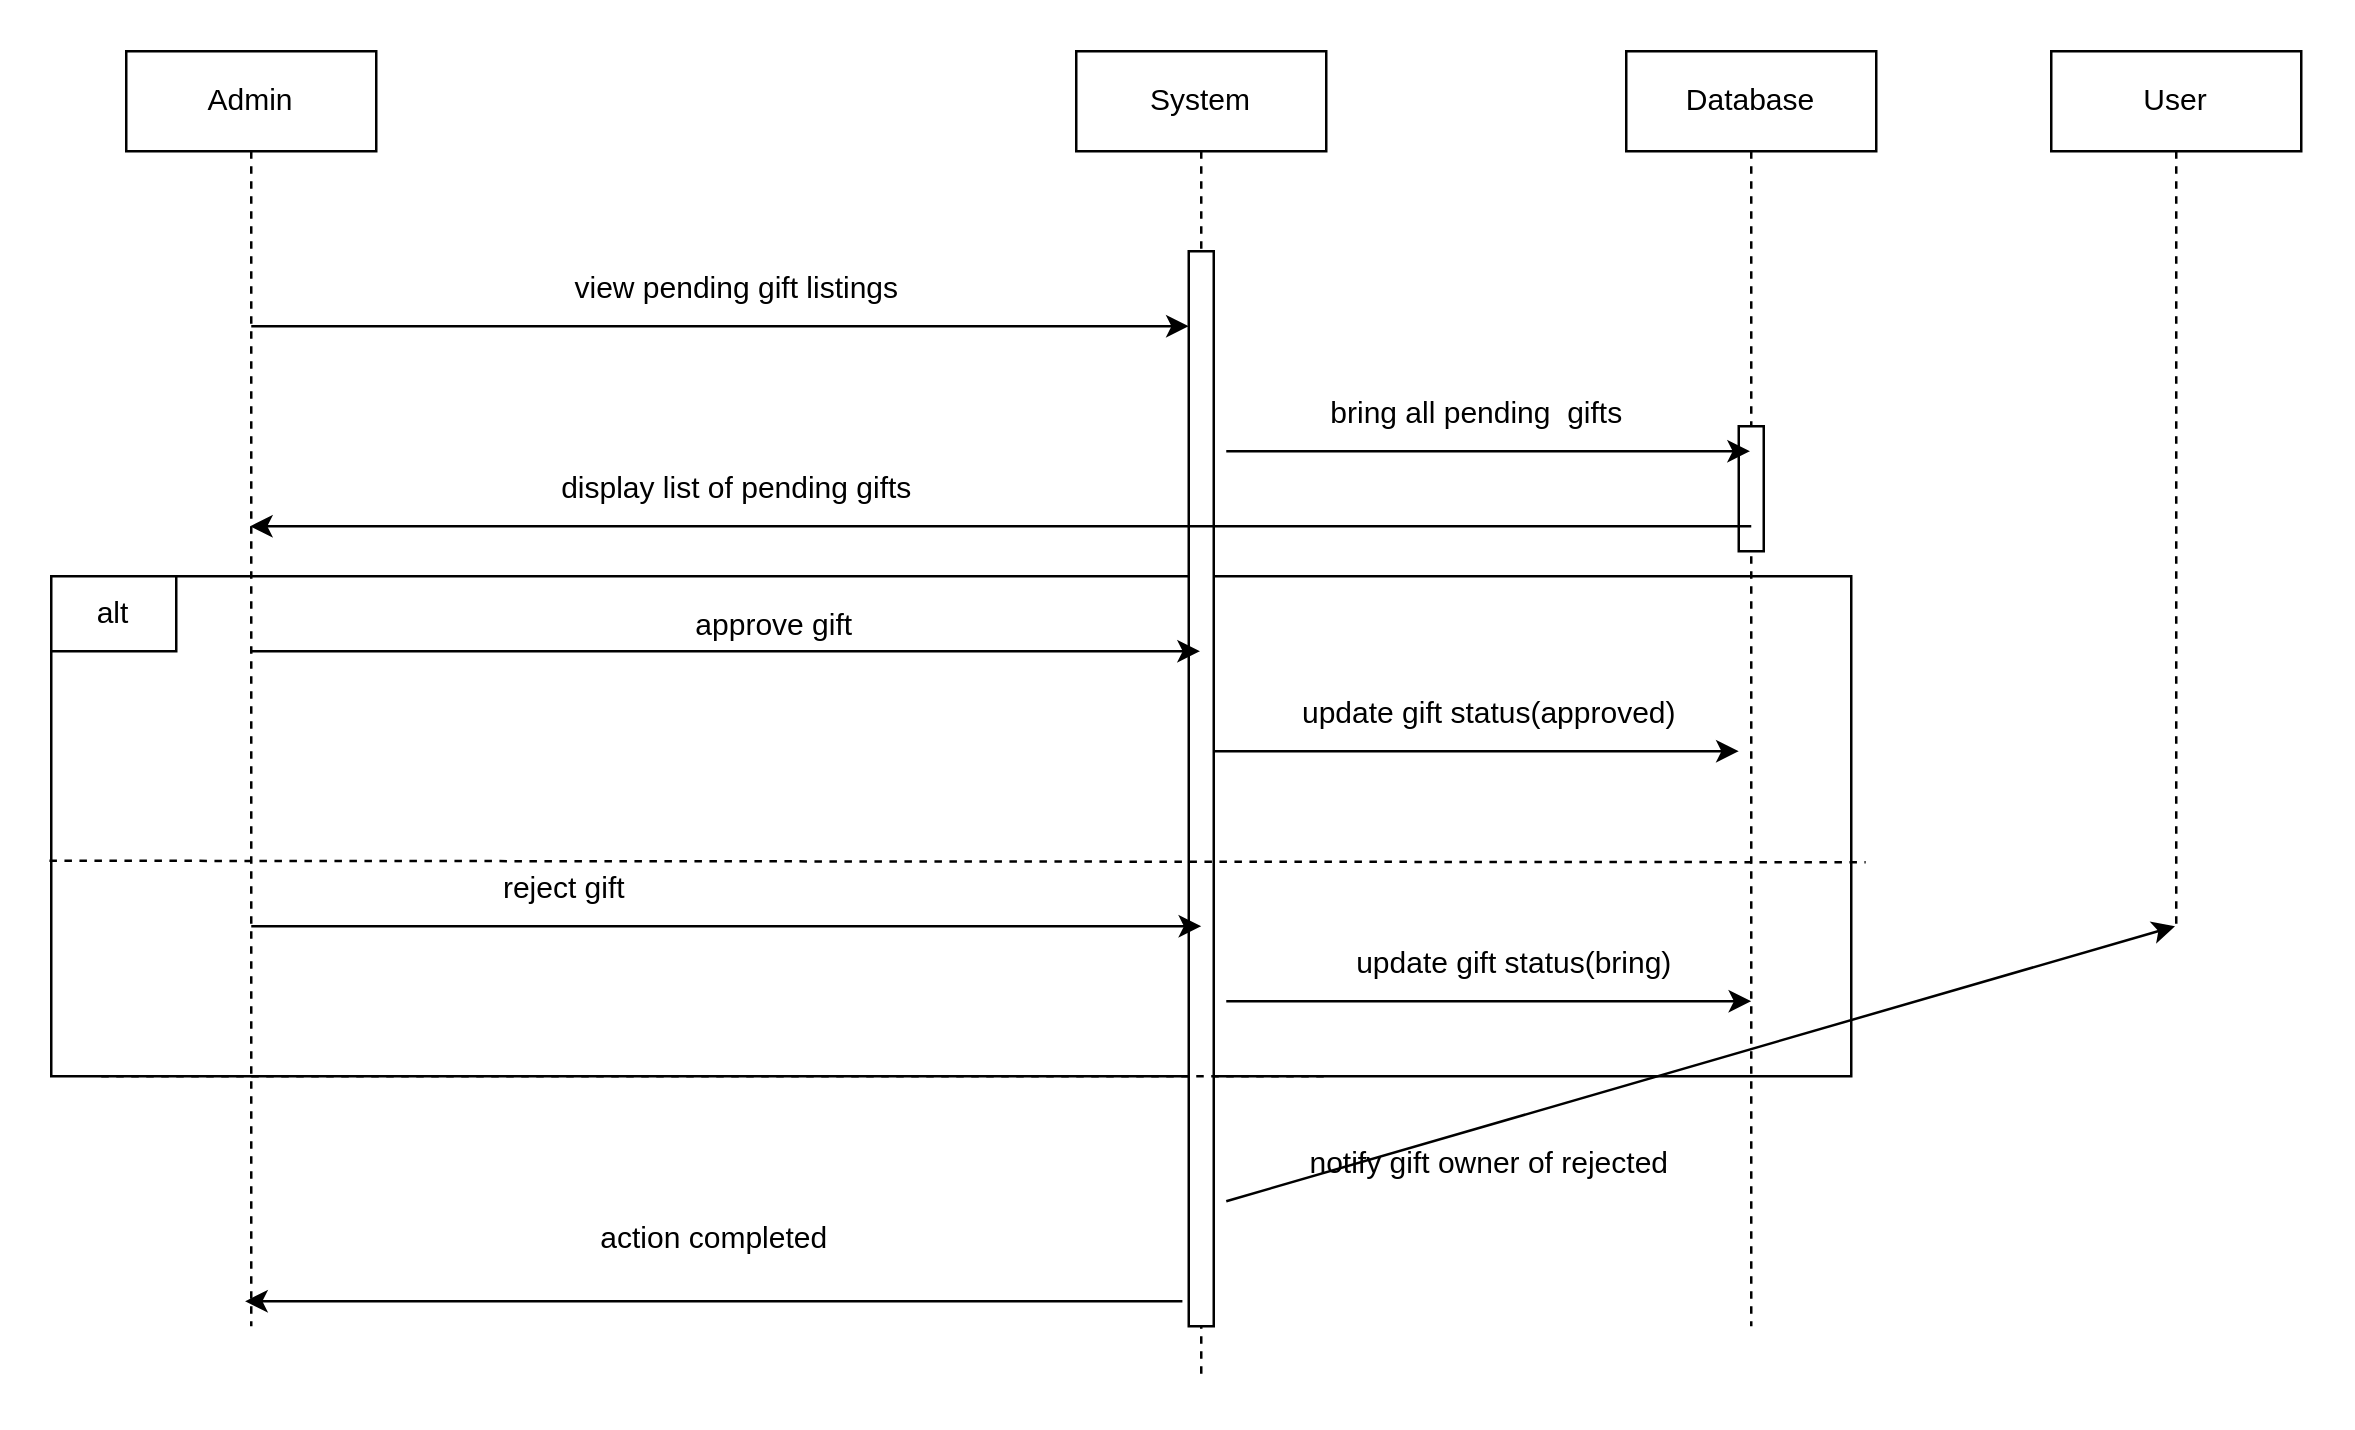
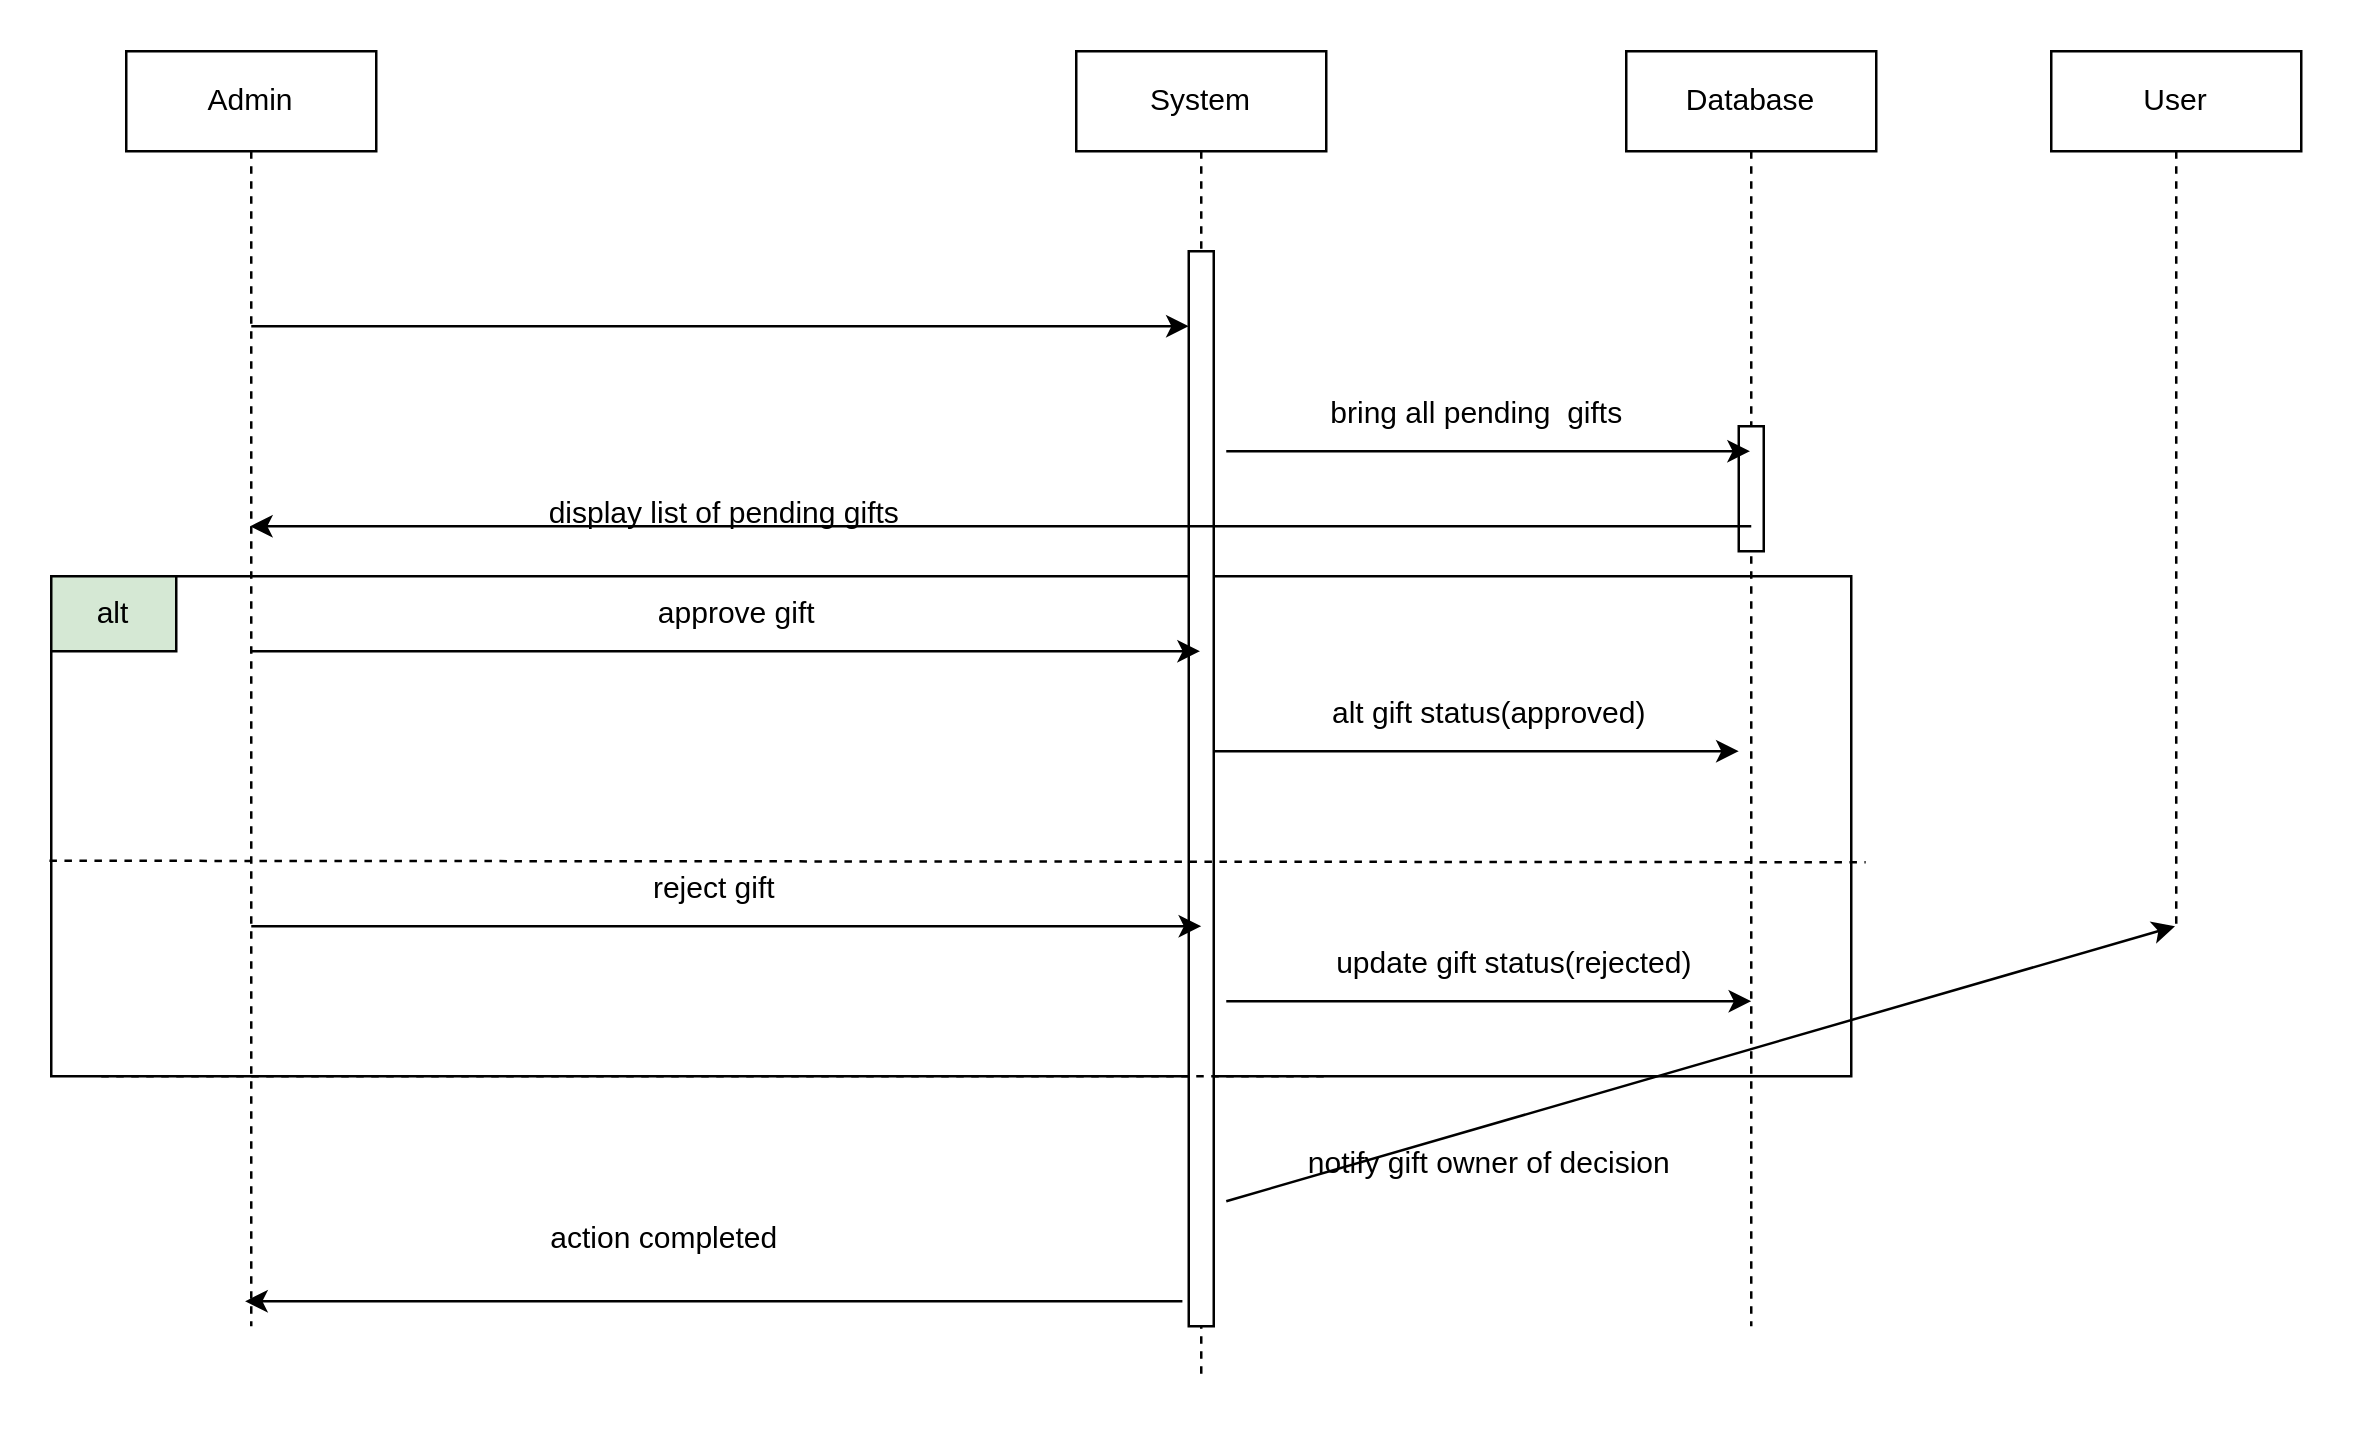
(736, 289) -> none
(736, 489) -> (724, 514)
(114, 614) -> (114, 614)
(774, 626) -> (736, 614)
(1490, 714) -> (1490, 714)
(564, 889) -> (714, 889)
(1515, 964) -> (1515, 964)
(1490, 1164) -> (1490, 1164)
(714, 1239) -> (664, 1239)
